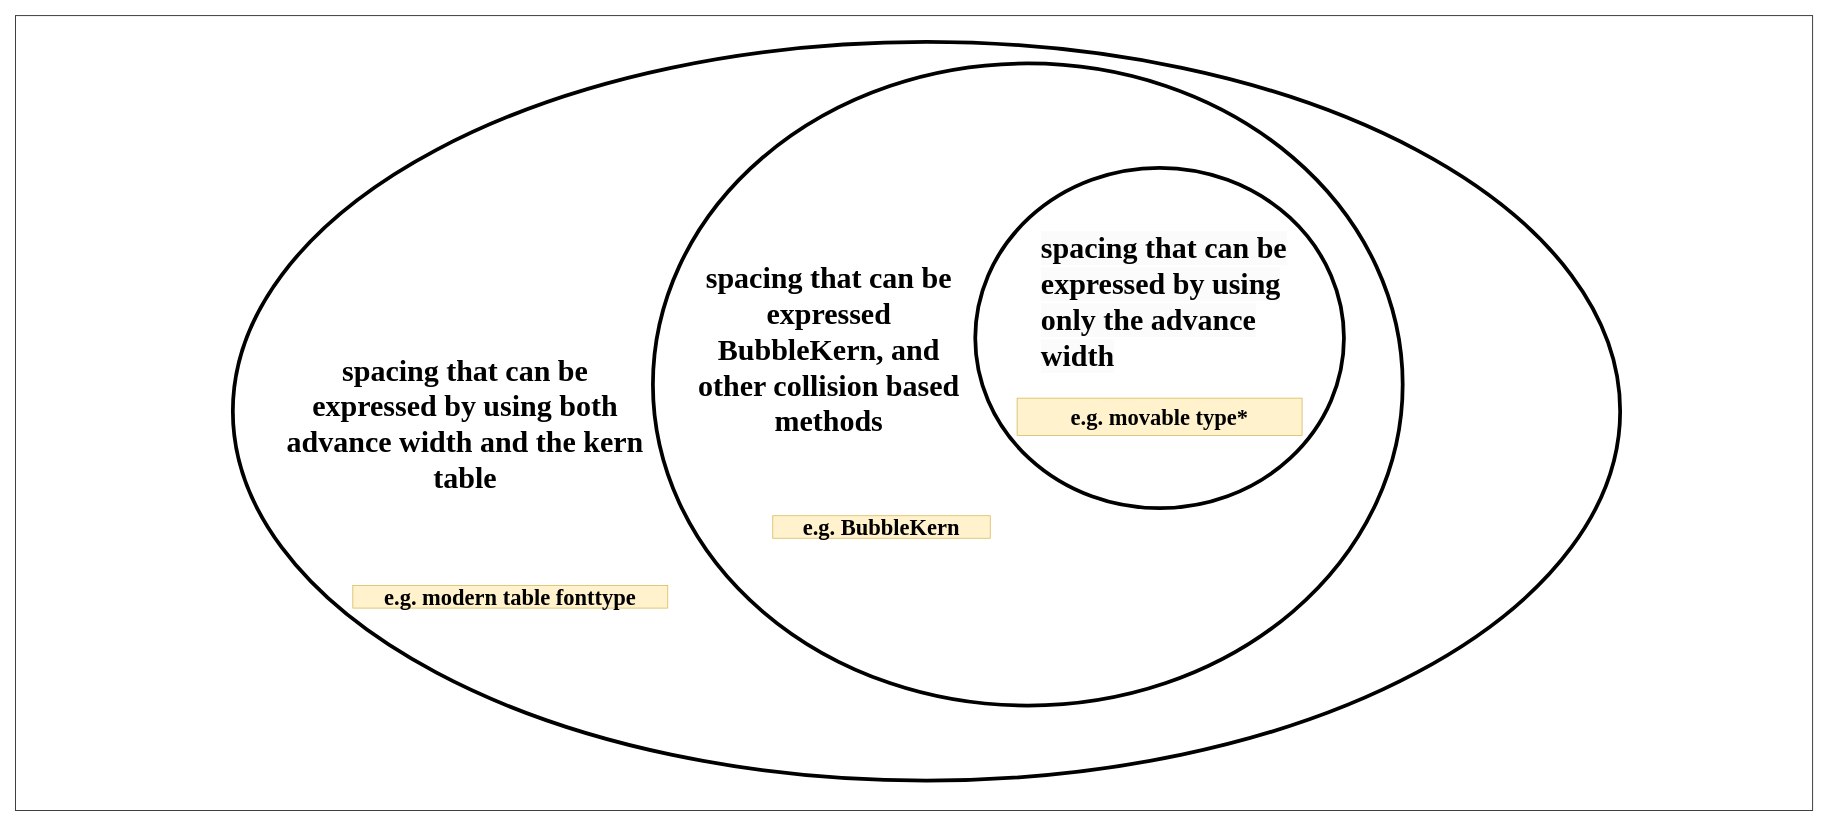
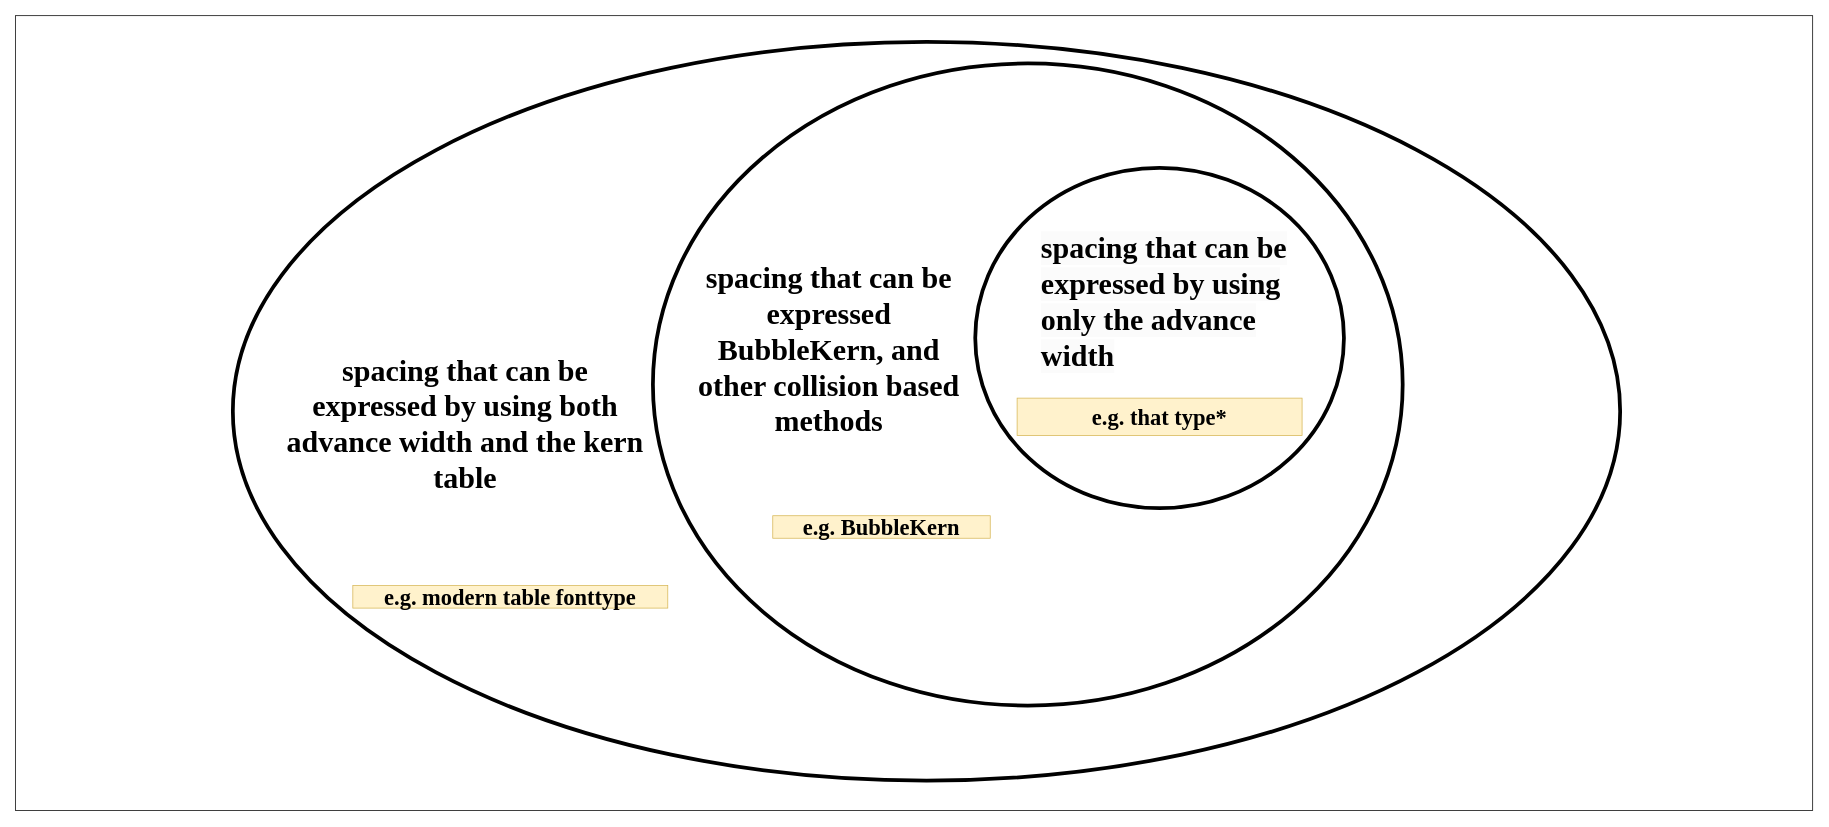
(1160, 417) -> (1160, 417)
